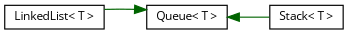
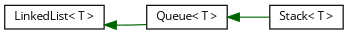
(119, 9) -> (131, 25)
